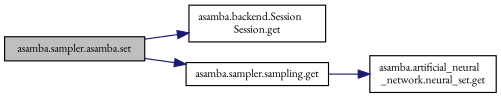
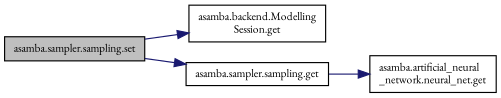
(257, 24) -> (257, 24)
(75, 49) -> (75, 49)
(433, 74) -> (433, 74)
